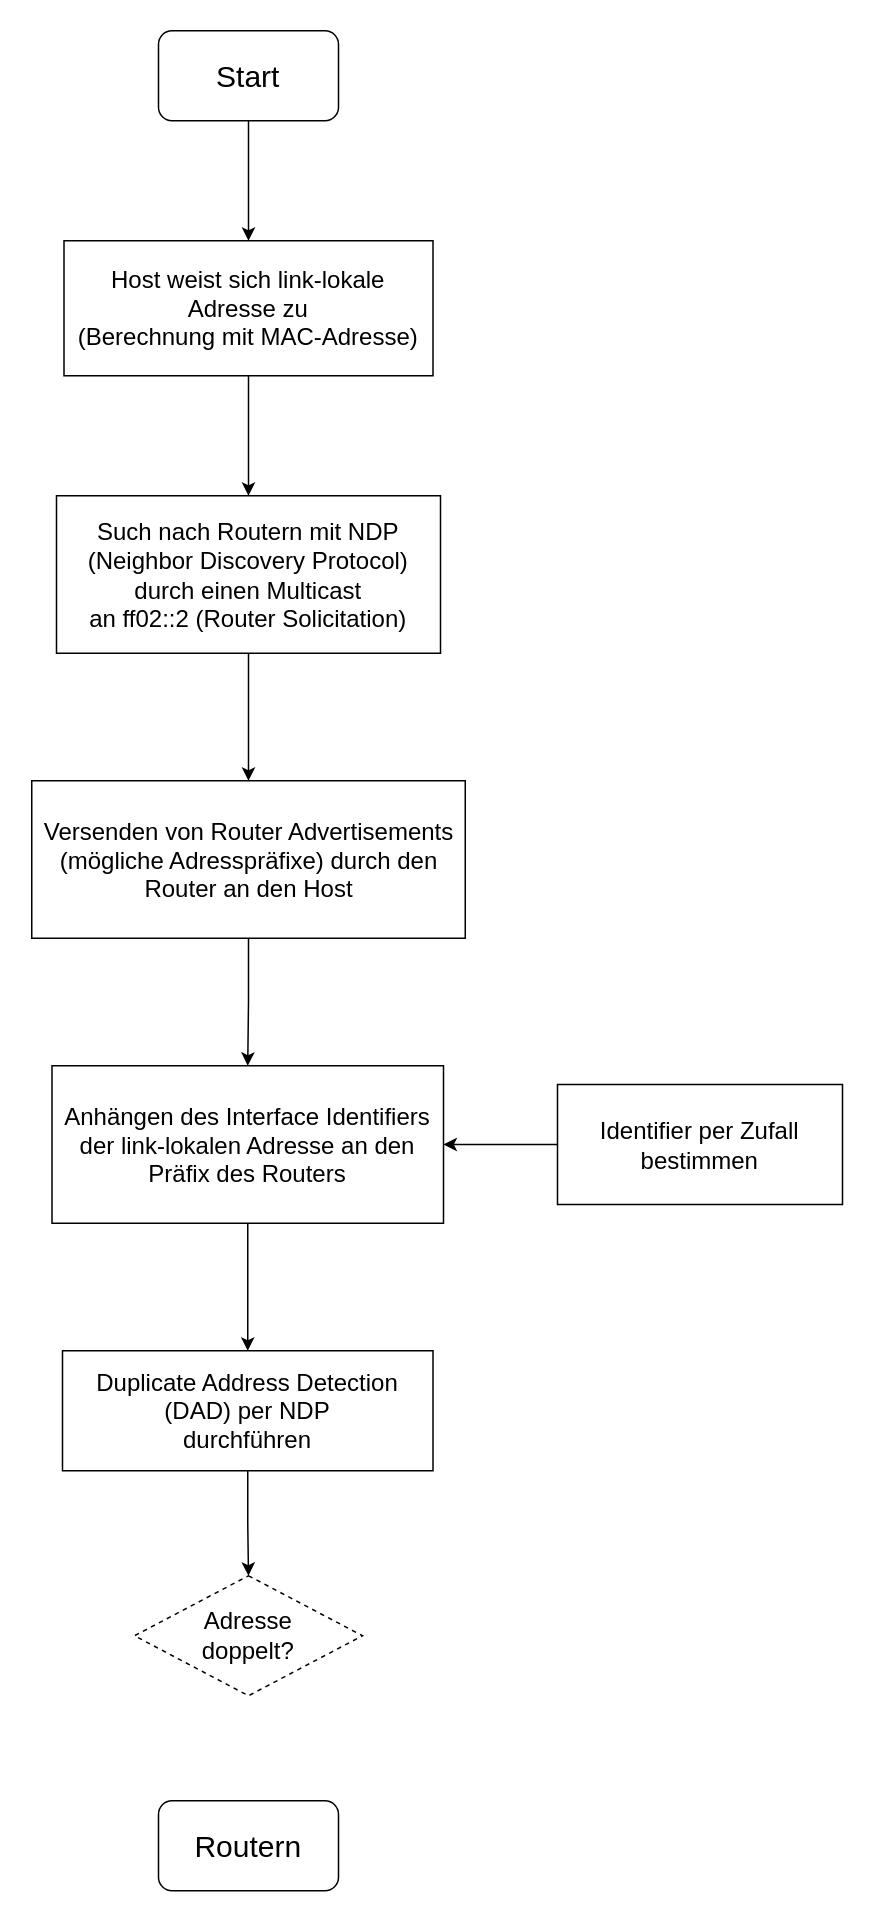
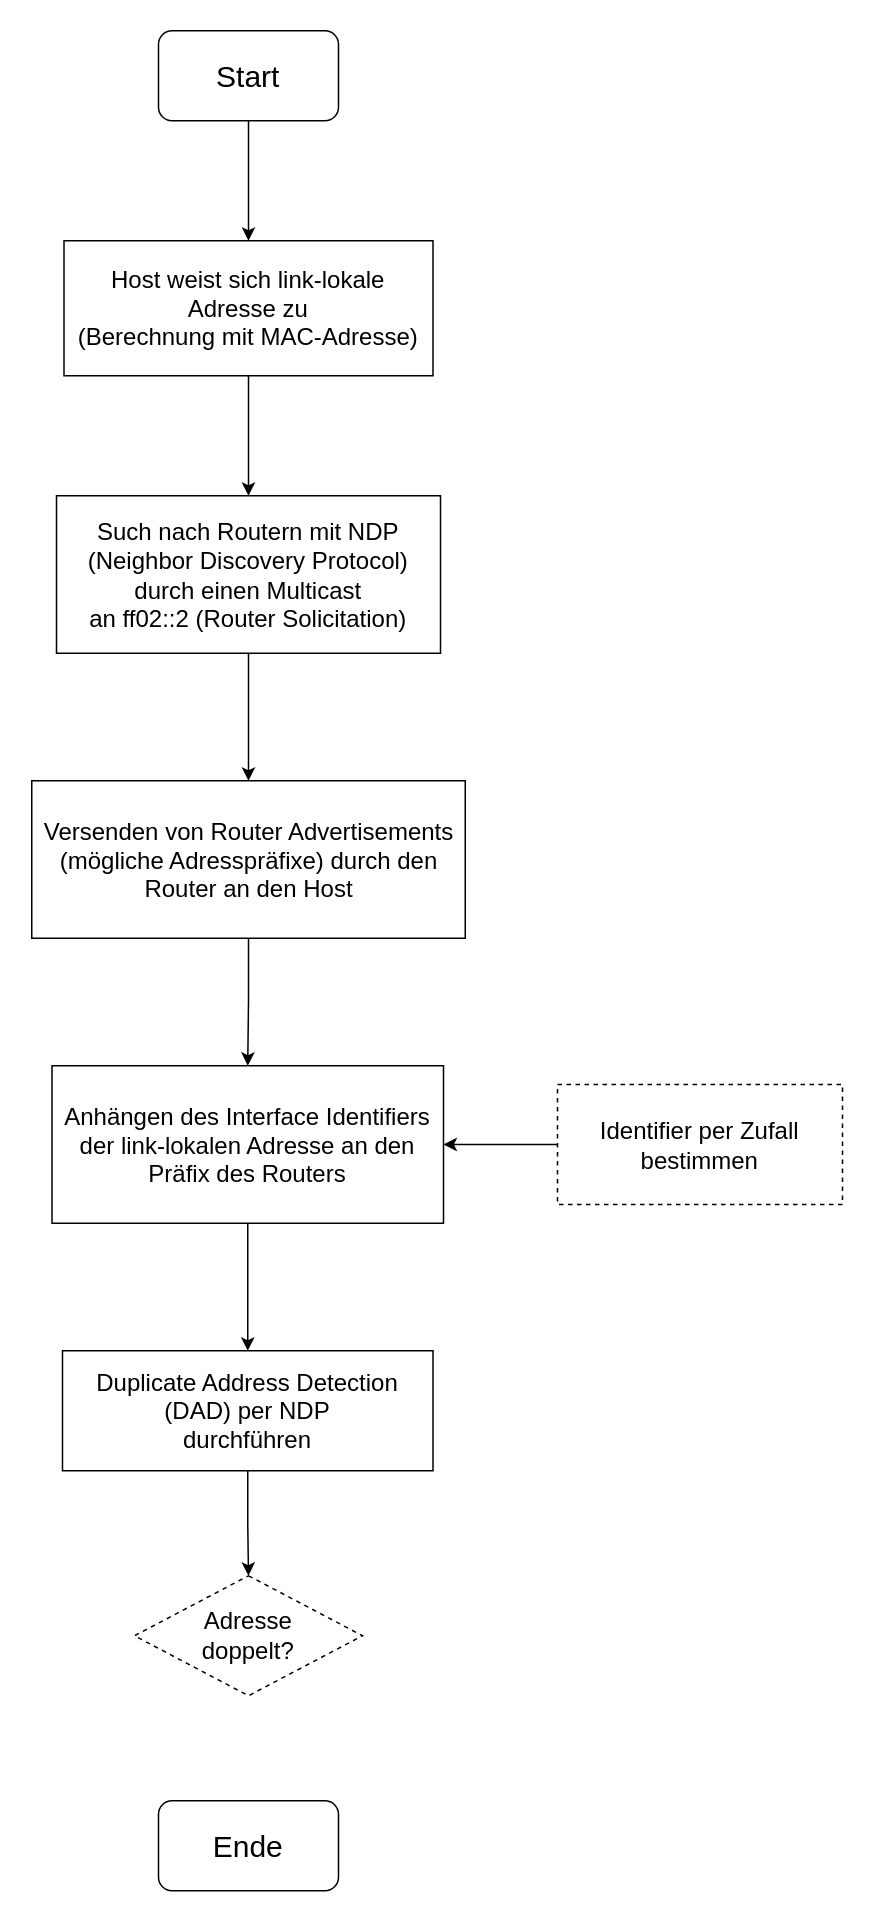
(700, 1145) -> (700, 1145)
(248, 1846) -> (248, 1846)
